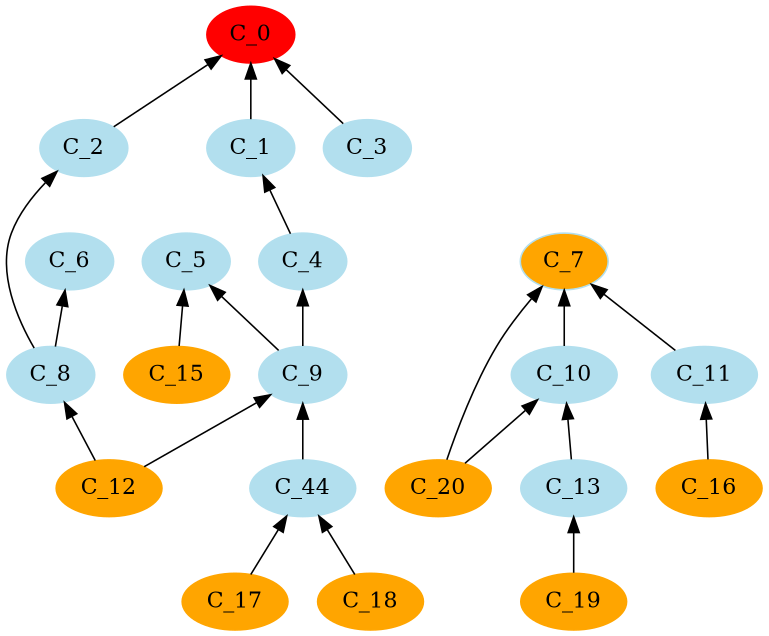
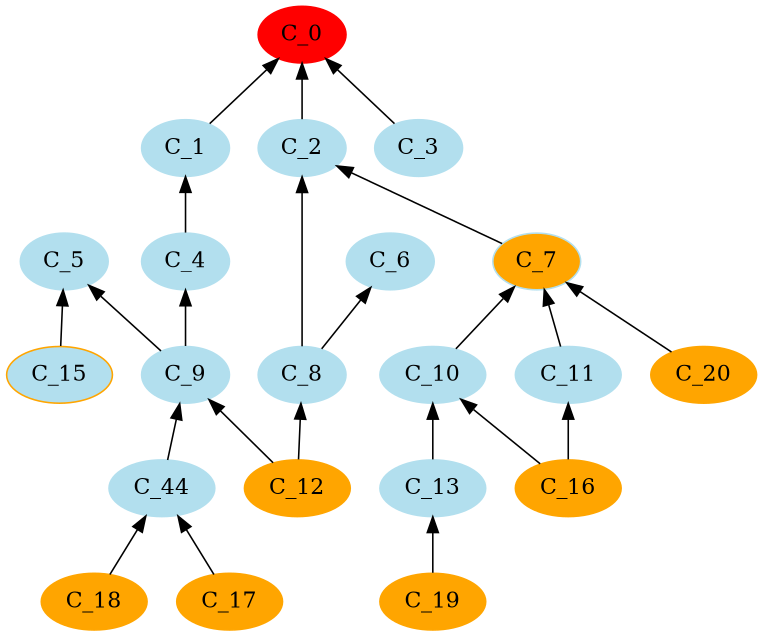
none -> (427, 208)
(177, 375) -> (60, 375)
(495, 437) -> (507, 437)
